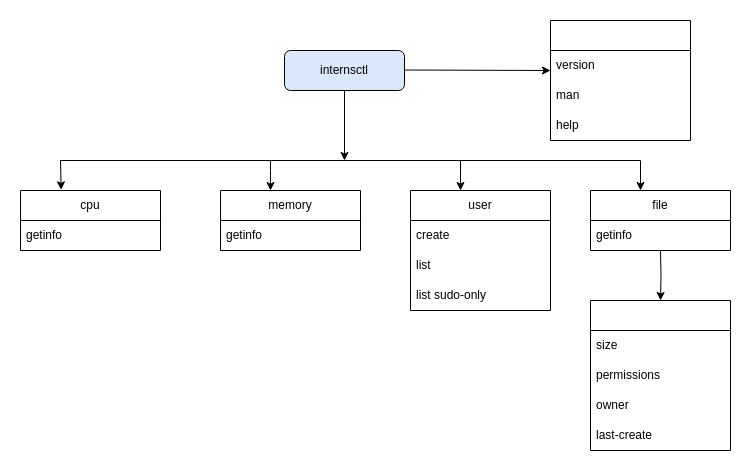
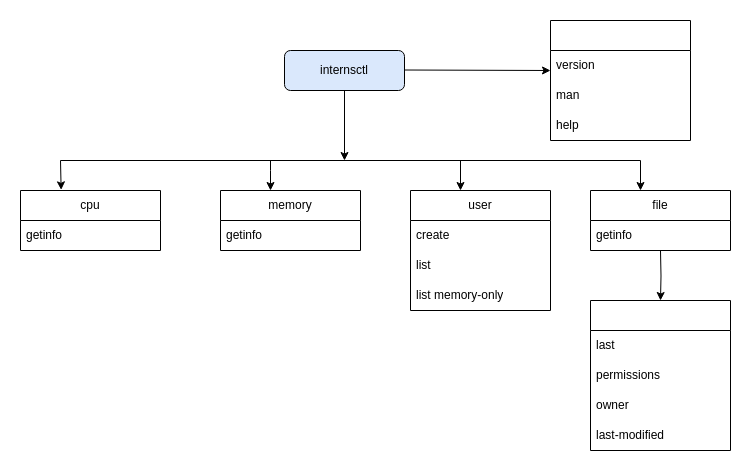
(457, 296) -> (464, 296)
(608, 346) -> (608, 346)
(632, 436) -> (636, 436)
